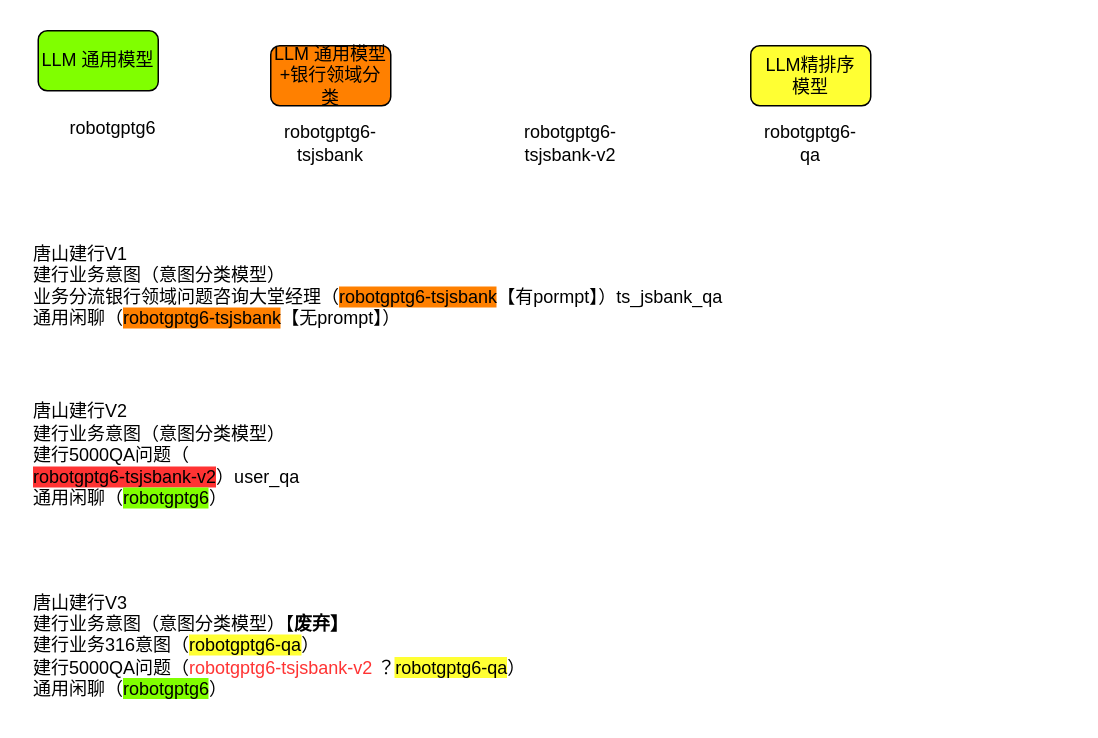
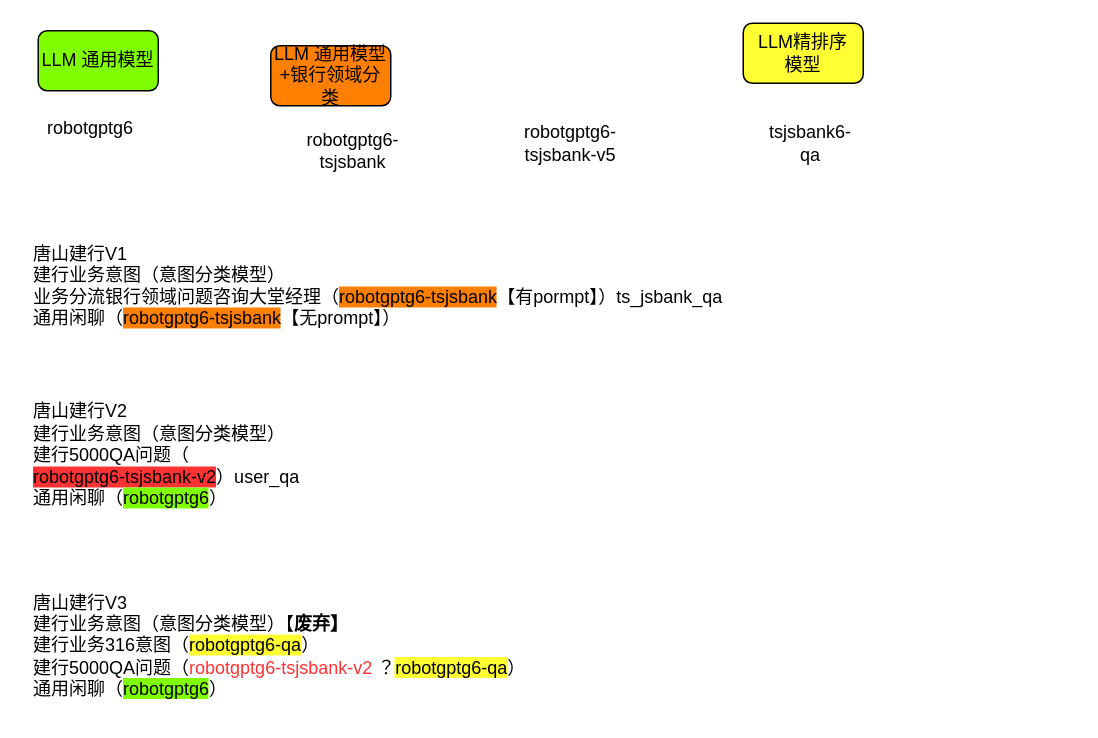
(811, 76) -> (803, 53)
(113, 128) -> (91, 128)
(331, 143) -> (353, 151)
(571, 143) -> (571, 143)
(811, 143) -> (811, 143)
